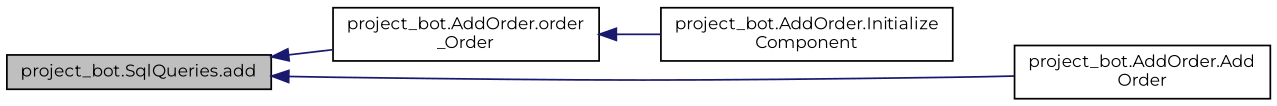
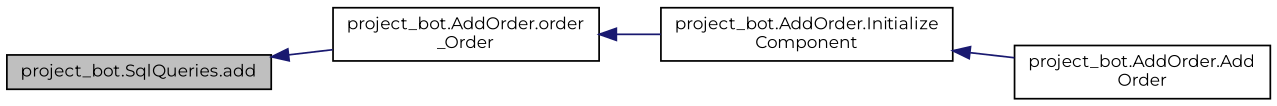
(652, 80) -> (992, 55)
